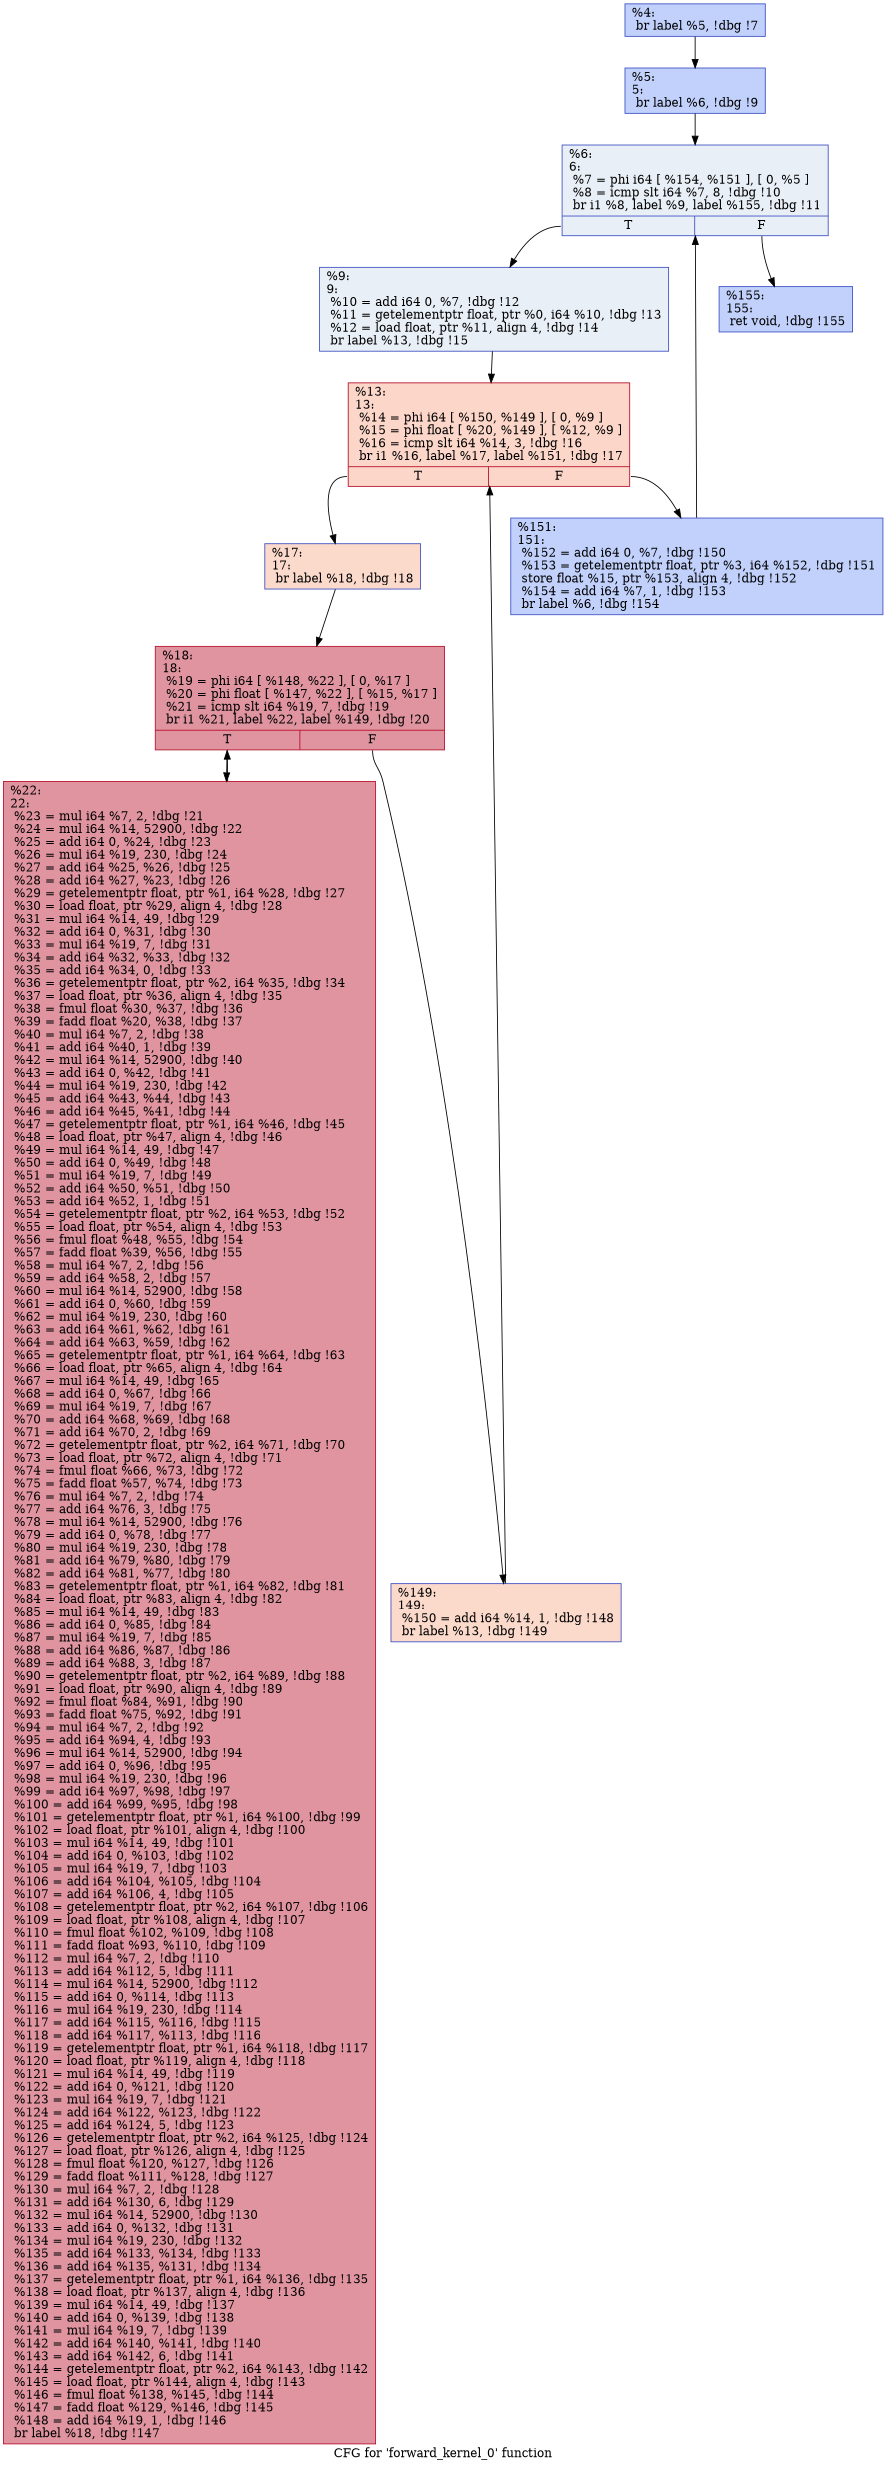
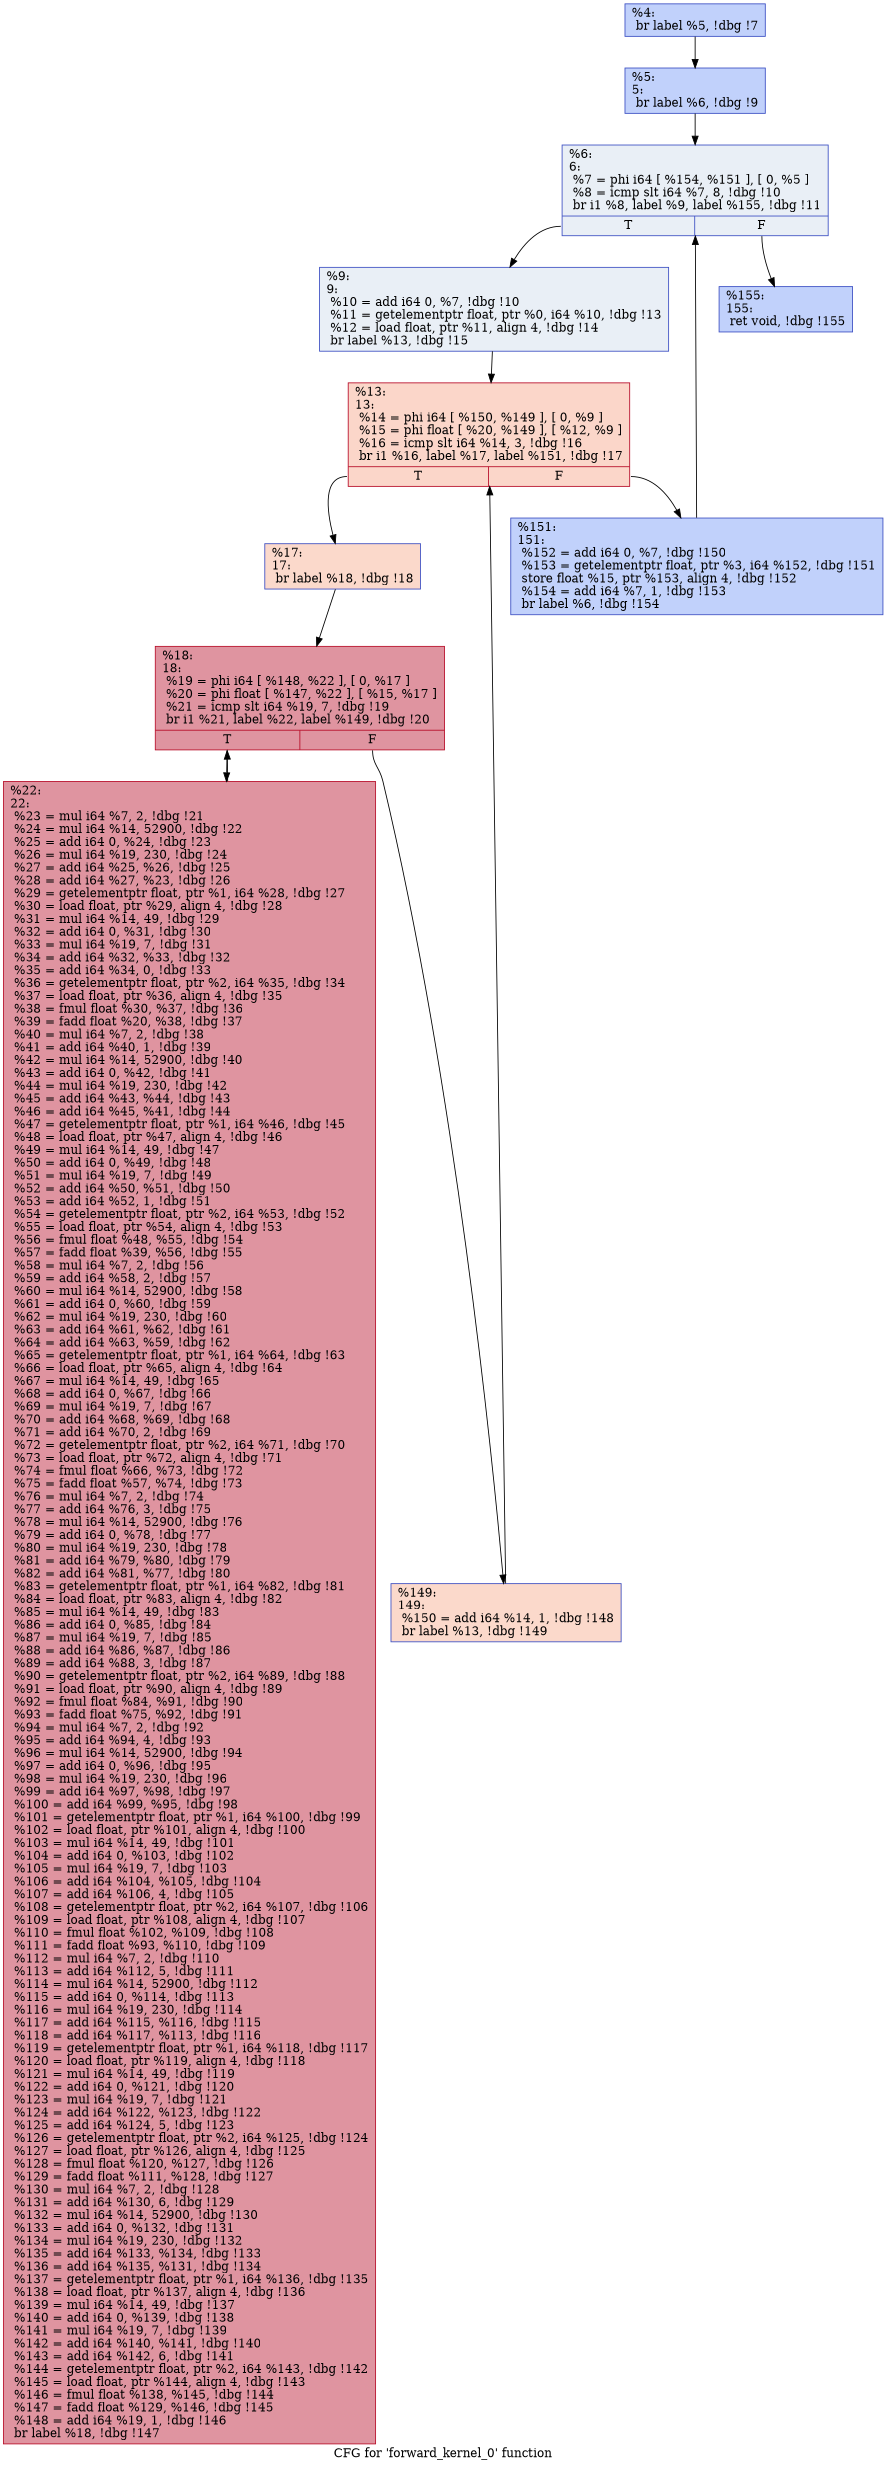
(423, 302) -> (423, 302)
